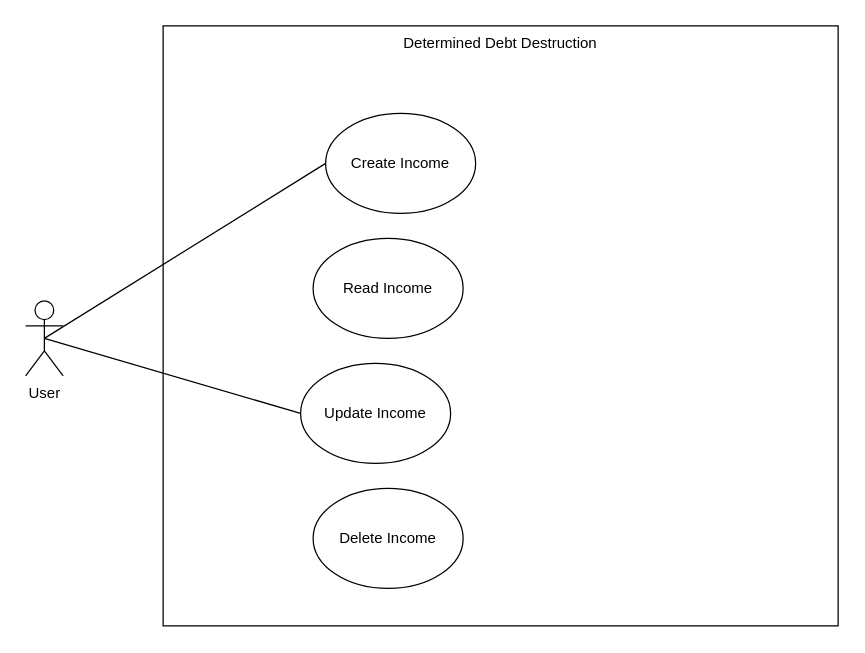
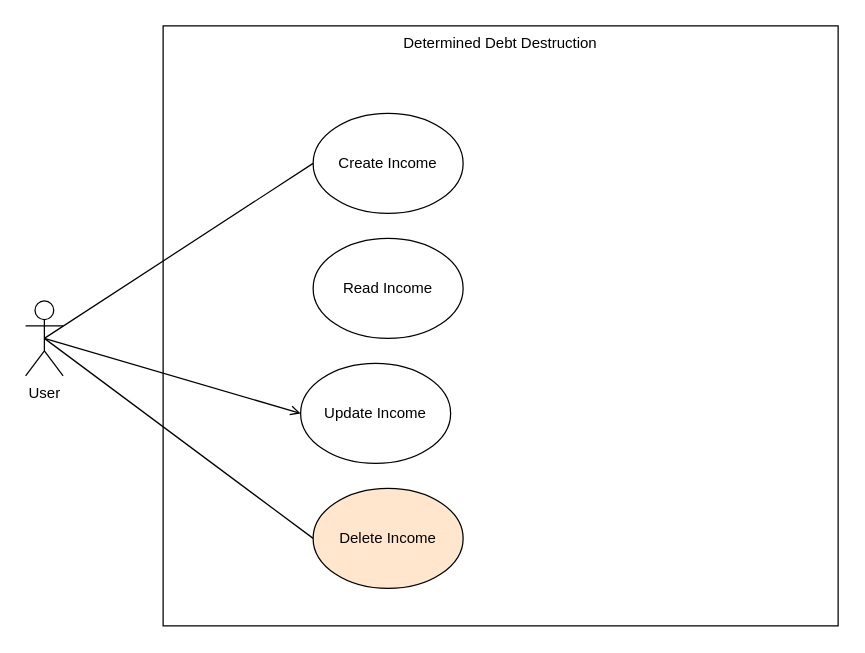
(401, 163) -> (388, 163)
(296, 412) -> (295, 411)
none -> (182, 441)
(388, 538) -> (388, 538)
